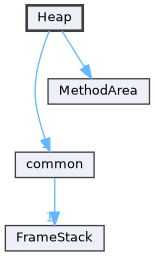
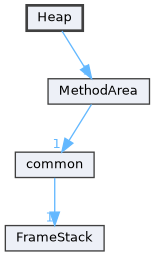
(35, 85) -> (80, 122)
